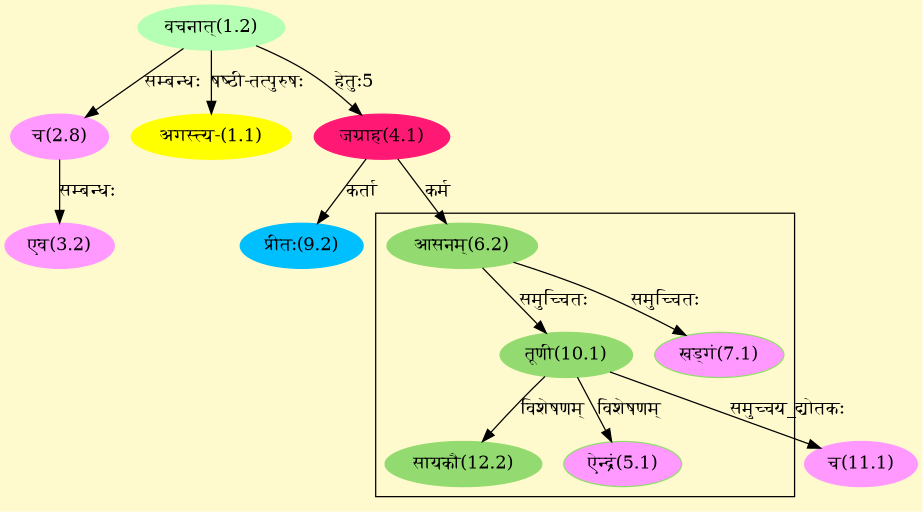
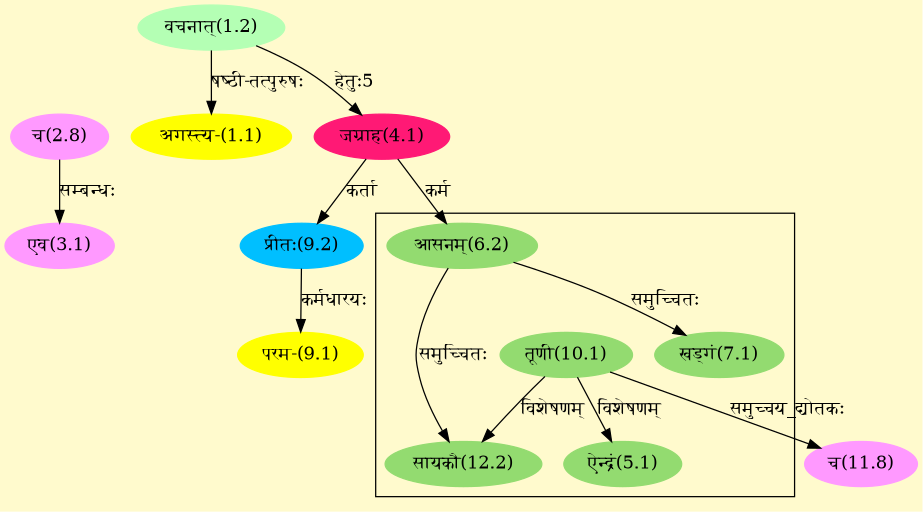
(140, 79) -> none
(60, 246) -> (60, 246)
(510, 296) -> (416, 349)
none -> (300, 355)
(719, 355) -> (719, 355)
(623, 464) -> (623, 464)
(861, 464) -> (861, 464)
